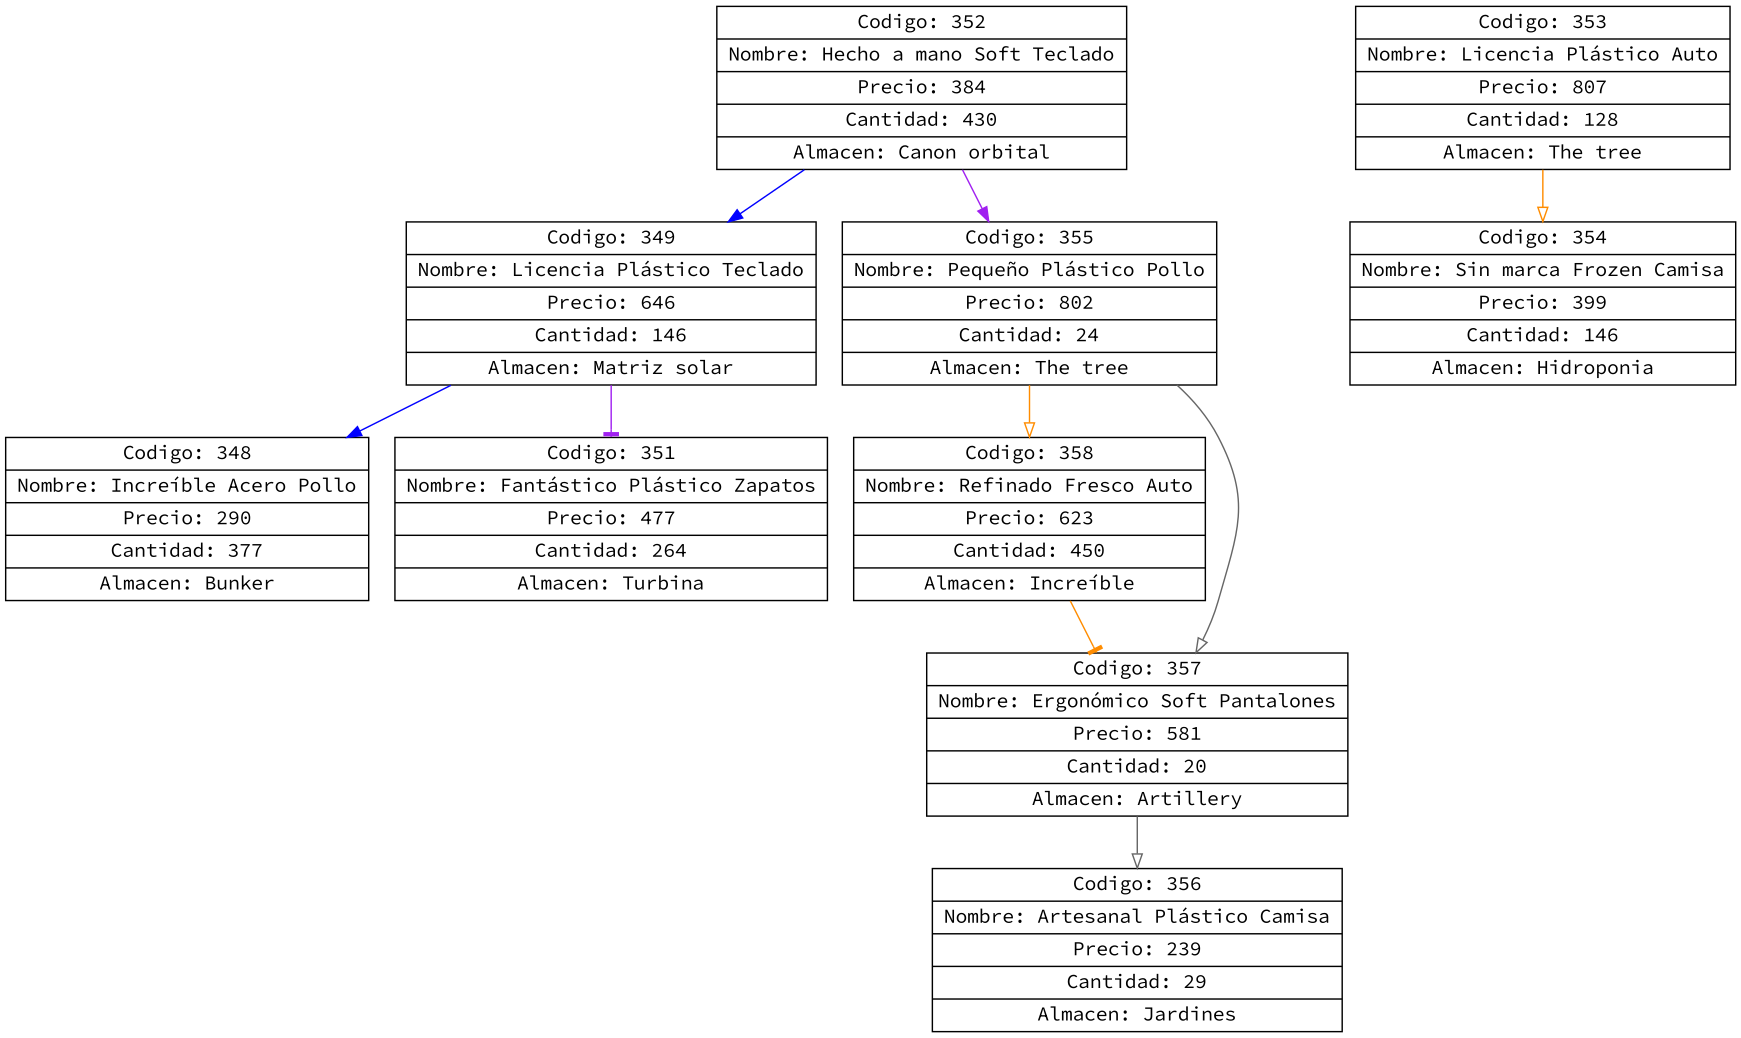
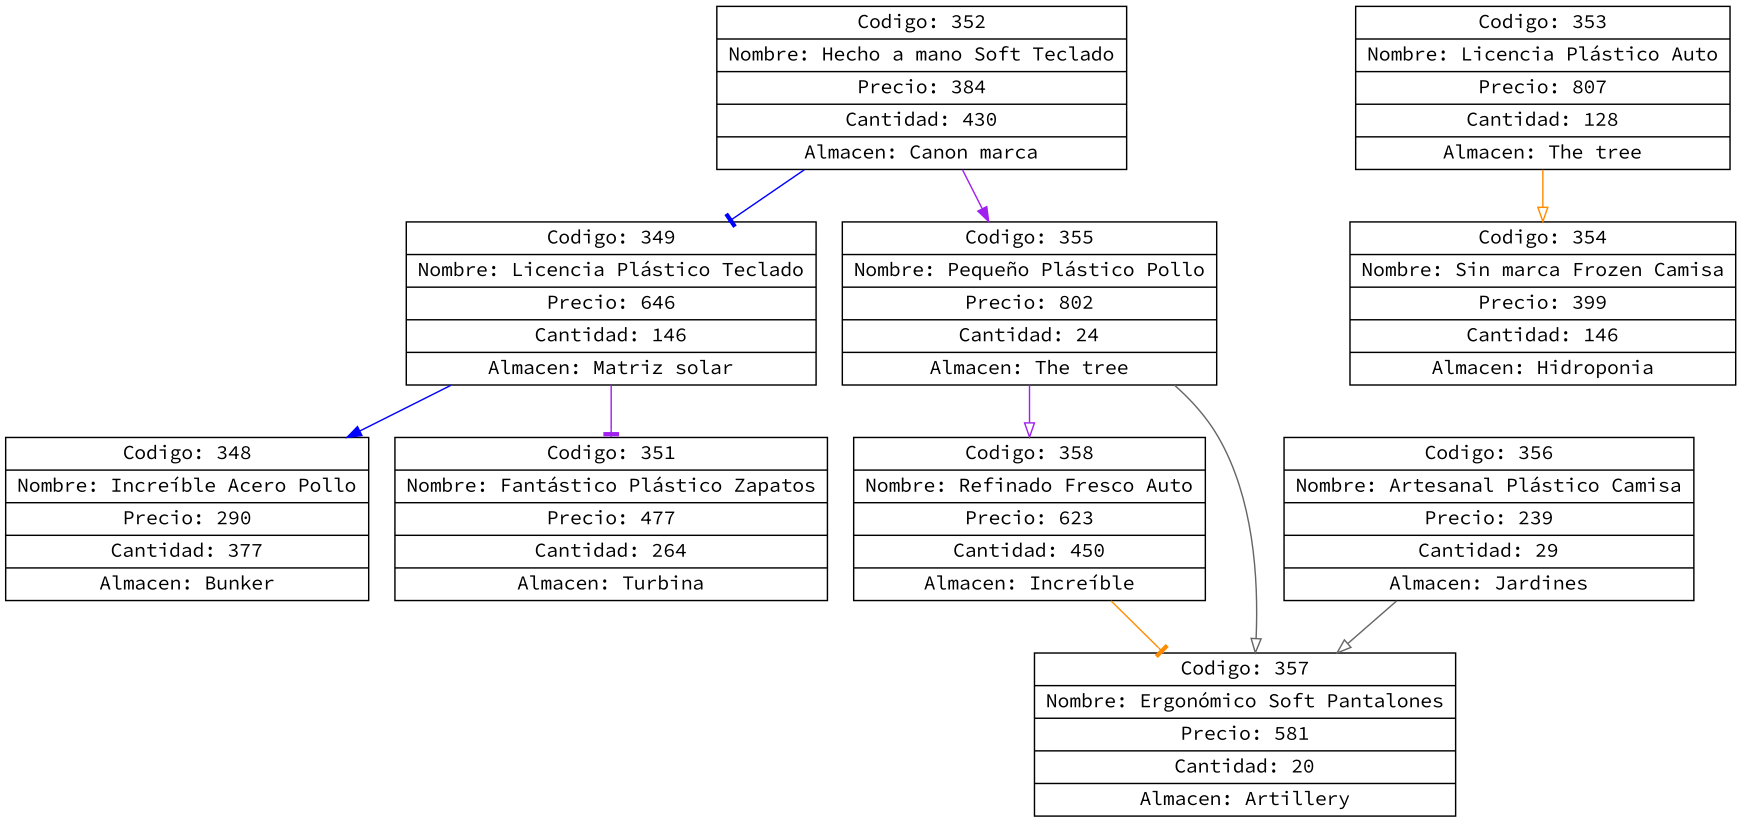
(922, 152) -> (922, 152)
(772, 192) -> (769, 194)
(1030, 404) -> (1030, 404)
(1137, 835) -> (1372, 622)
